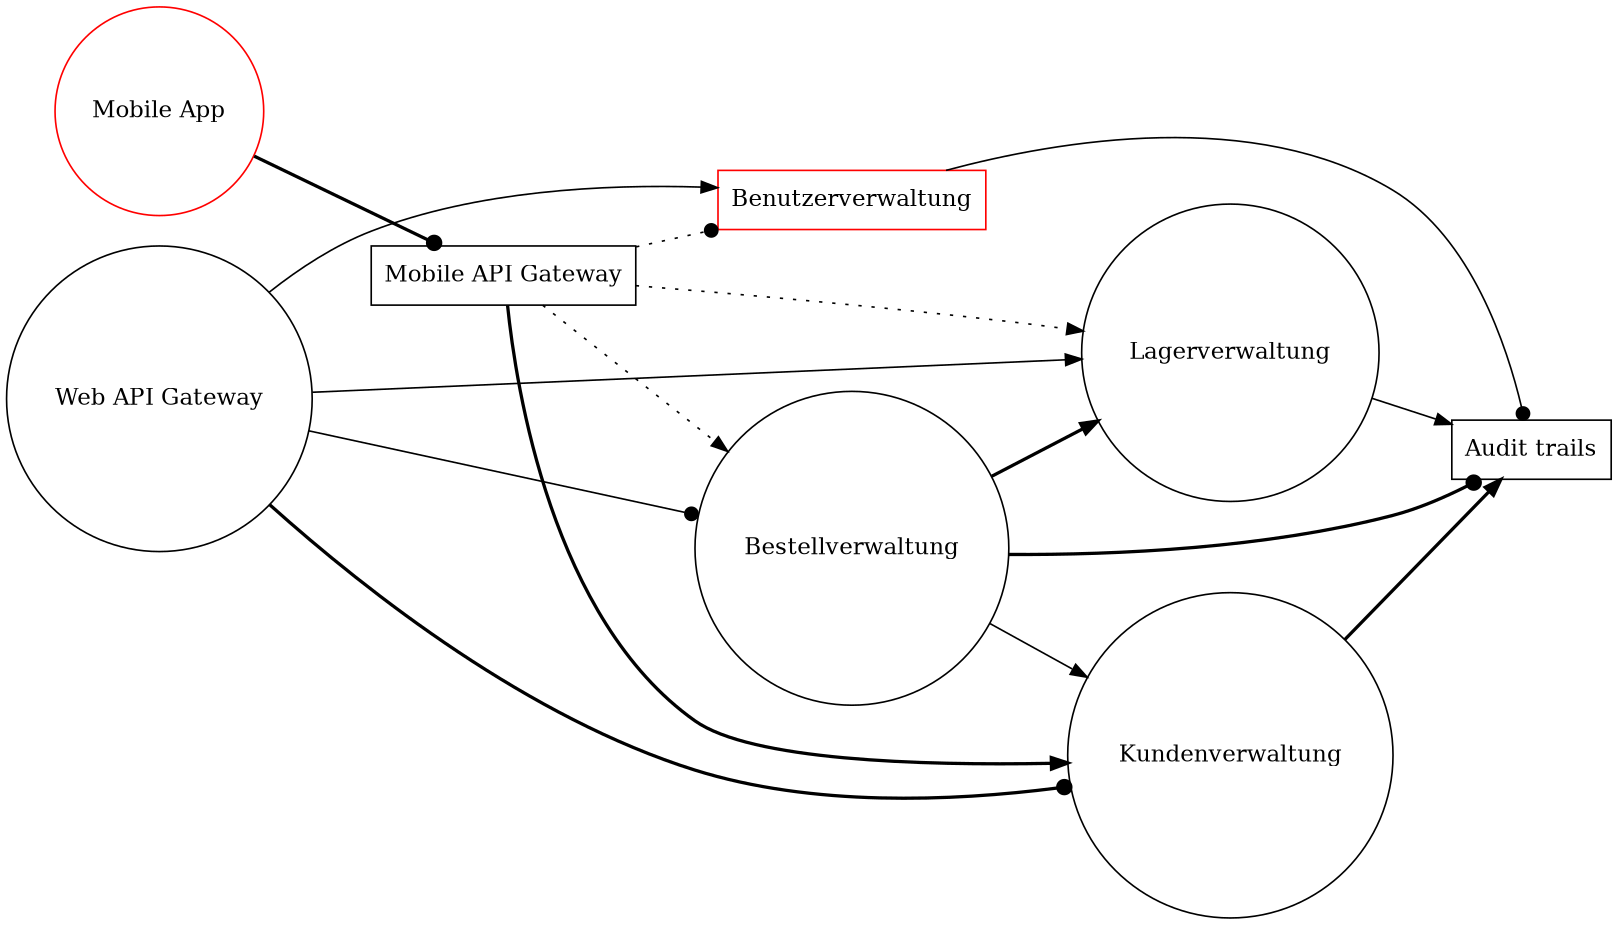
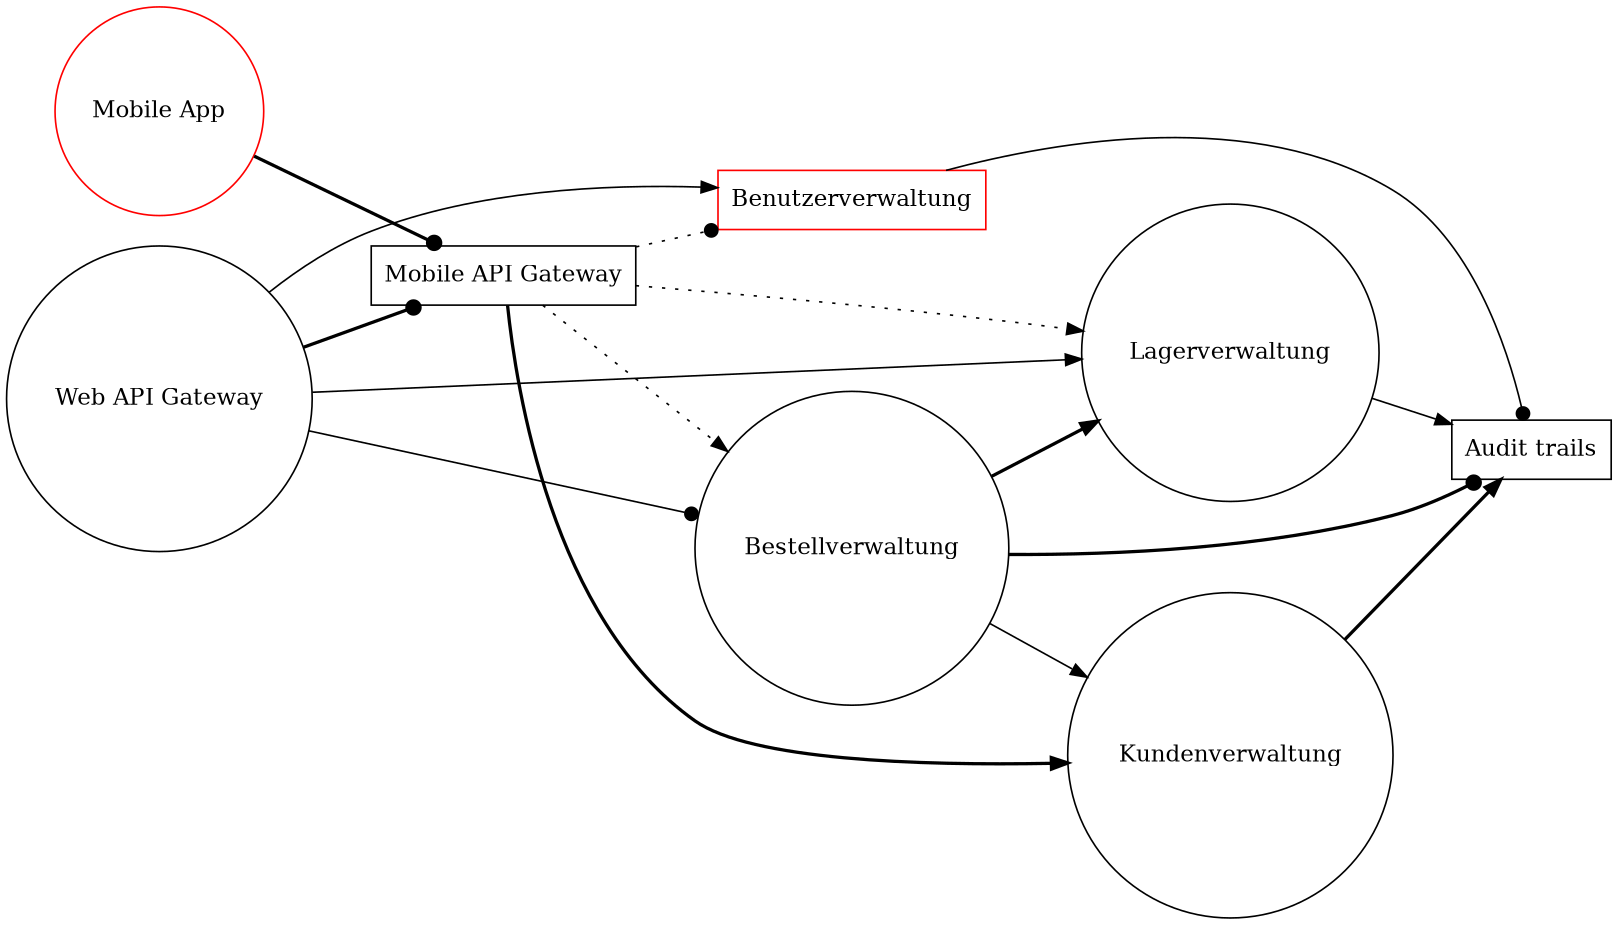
(630, 746) -> (355, 329)
